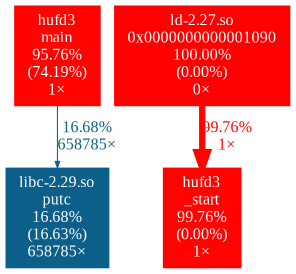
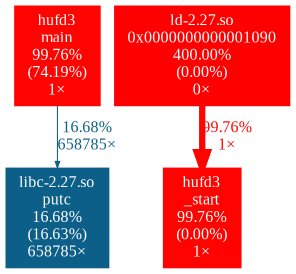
(57, 56) -> (57, 56)
(202, 56) -> (202, 56)
(57, 218) -> (57, 218)
